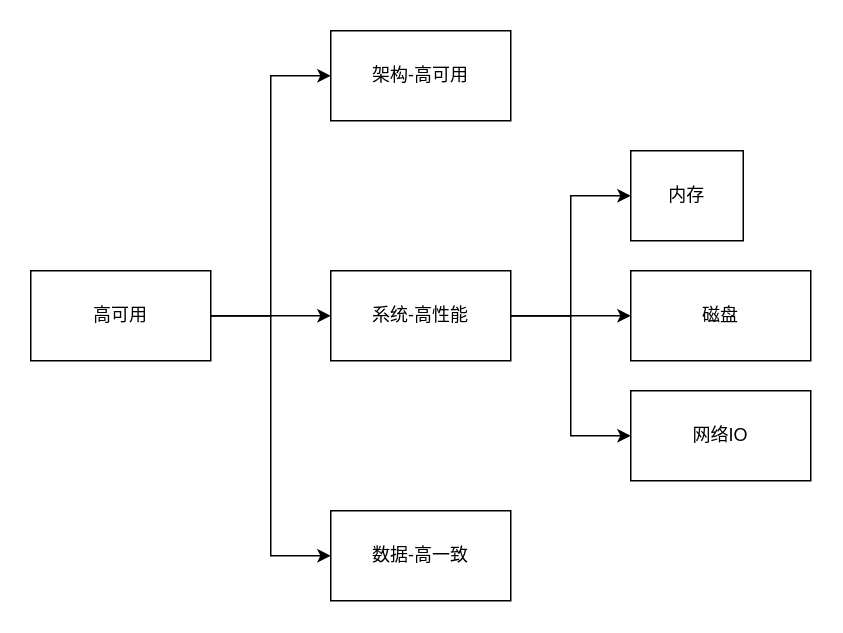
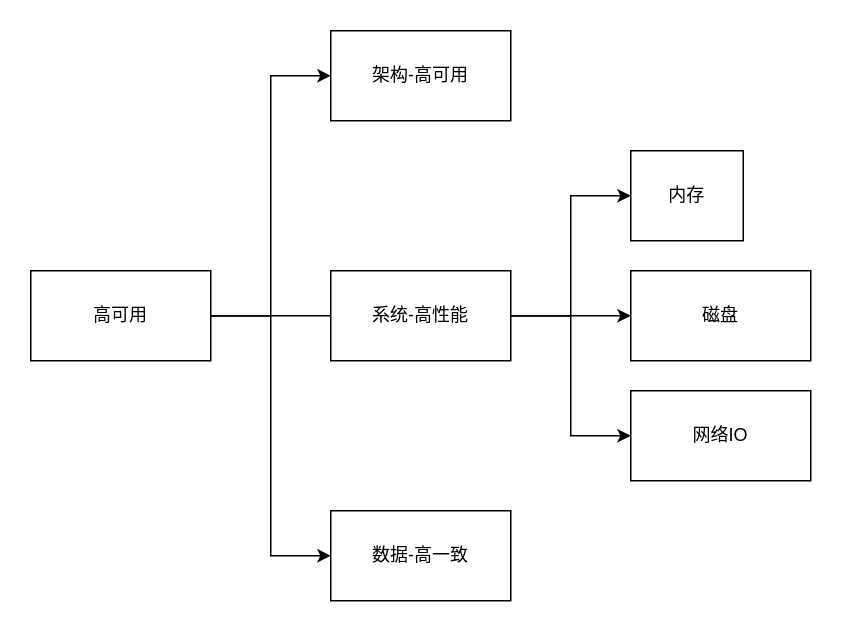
(319, 316) -> (323, 316)
